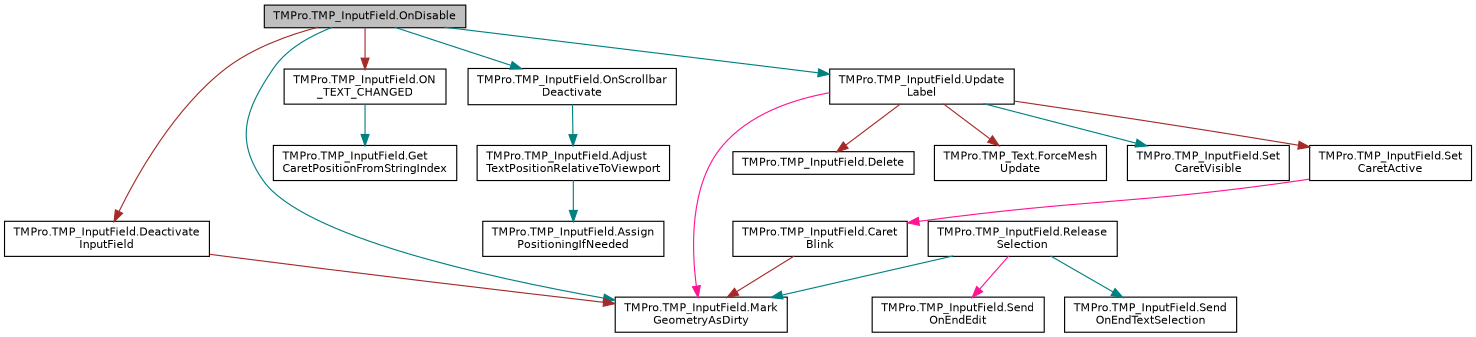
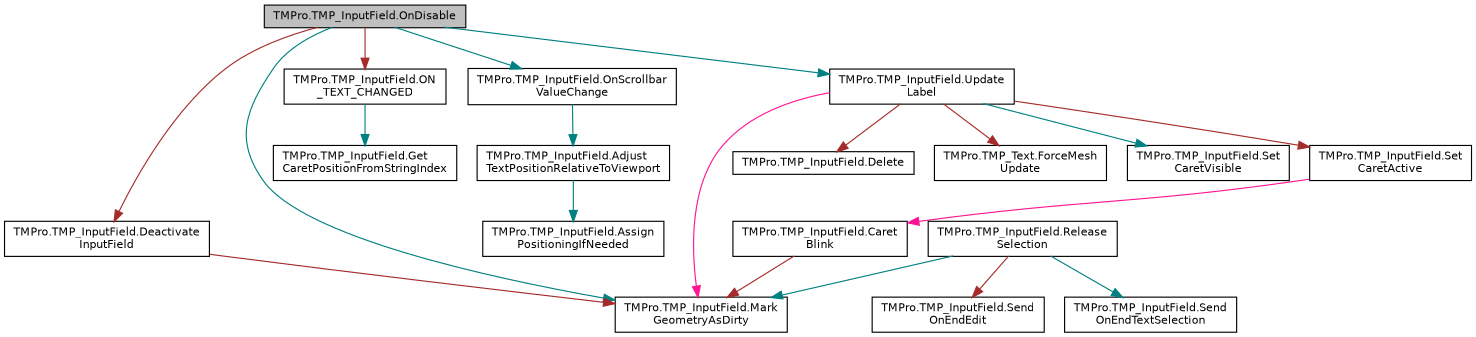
(572, 87) -> (572, 87)
(994, 272) -> (994, 272)
